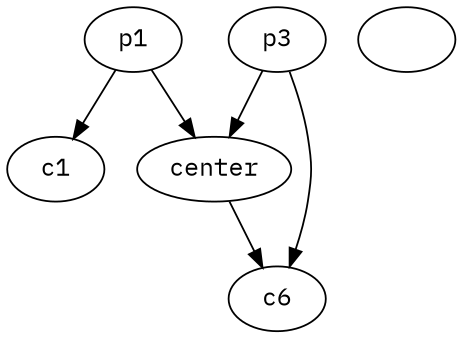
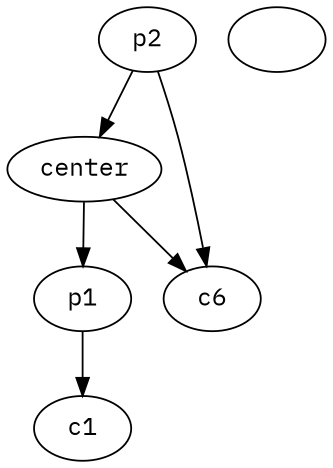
(277, 40) -> (147, 40)
(168, 96) -> (84, 225)
